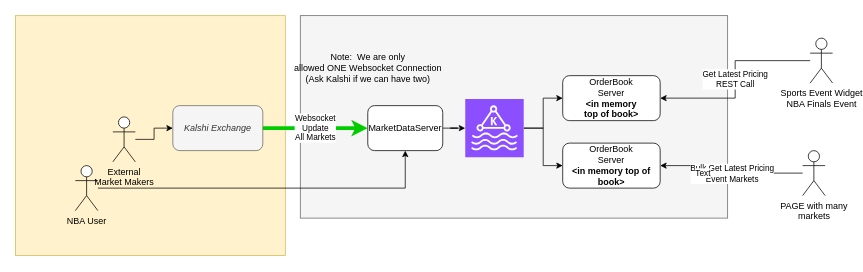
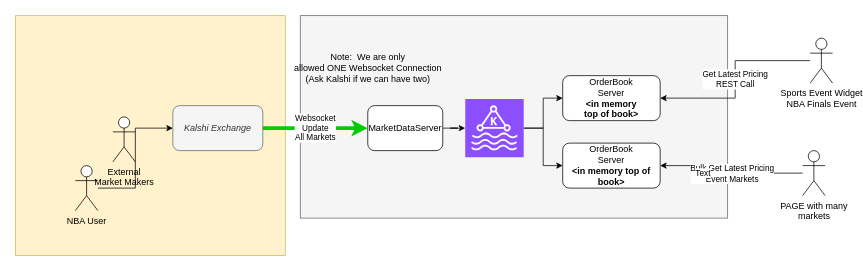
(151, 139) -> none
(405, 173) -> (135, 151)
